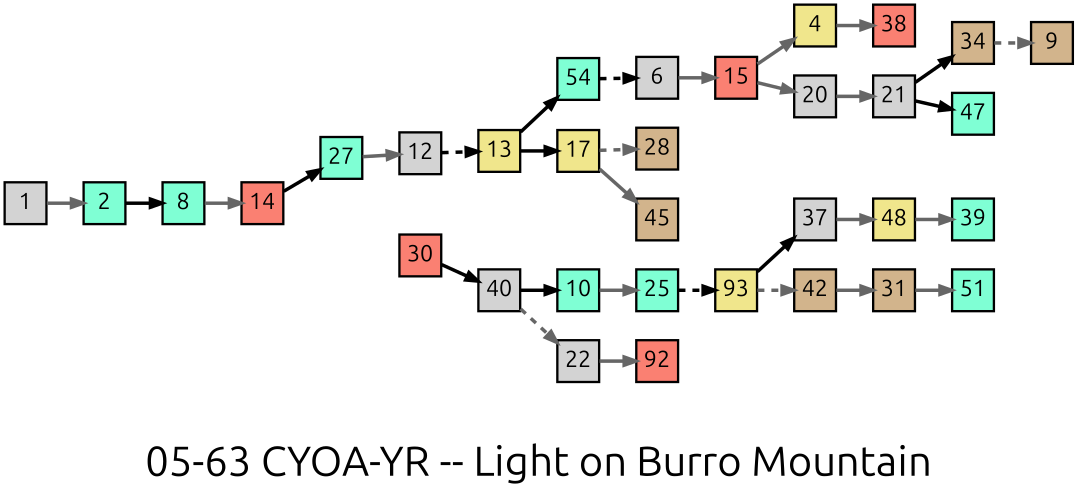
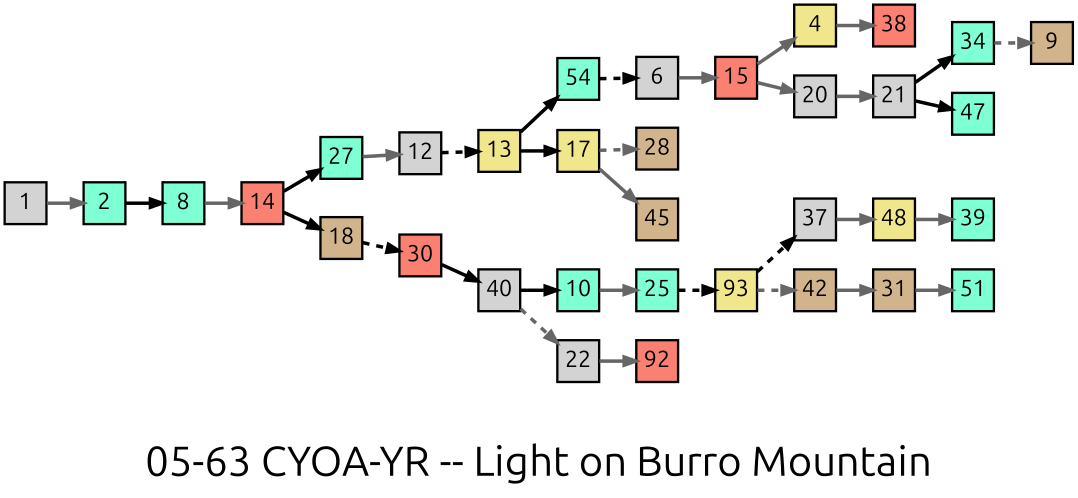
(973, 43) -> (973, 43)
none -> (341, 238)
(771, 259) -> (771, 259)
